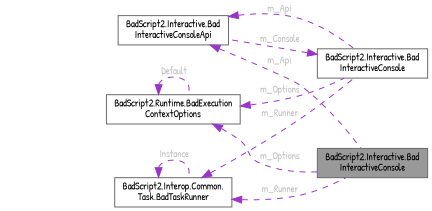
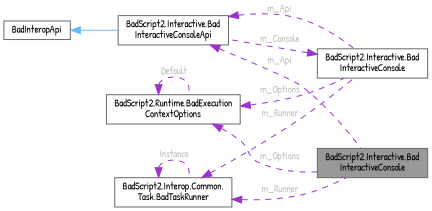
none -> (37, 30)
